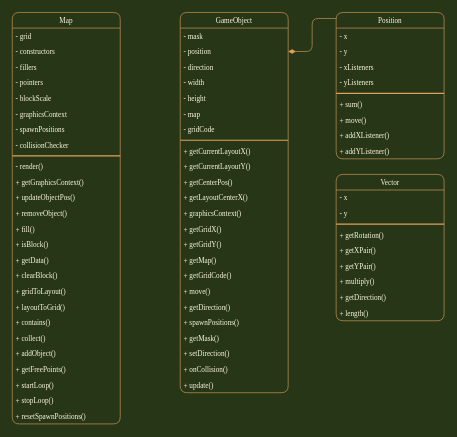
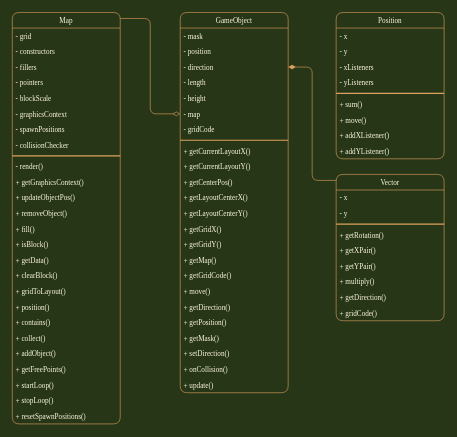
(321, 18) -> none
none -> (150, 62)
(196, 83) -> (198, 83)
none -> (321, 180)
(220, 214) -> (223, 214)
(45, 307) -> (37, 307)
(358, 313) -> (362, 313)
(217, 323) -> (211, 323)
